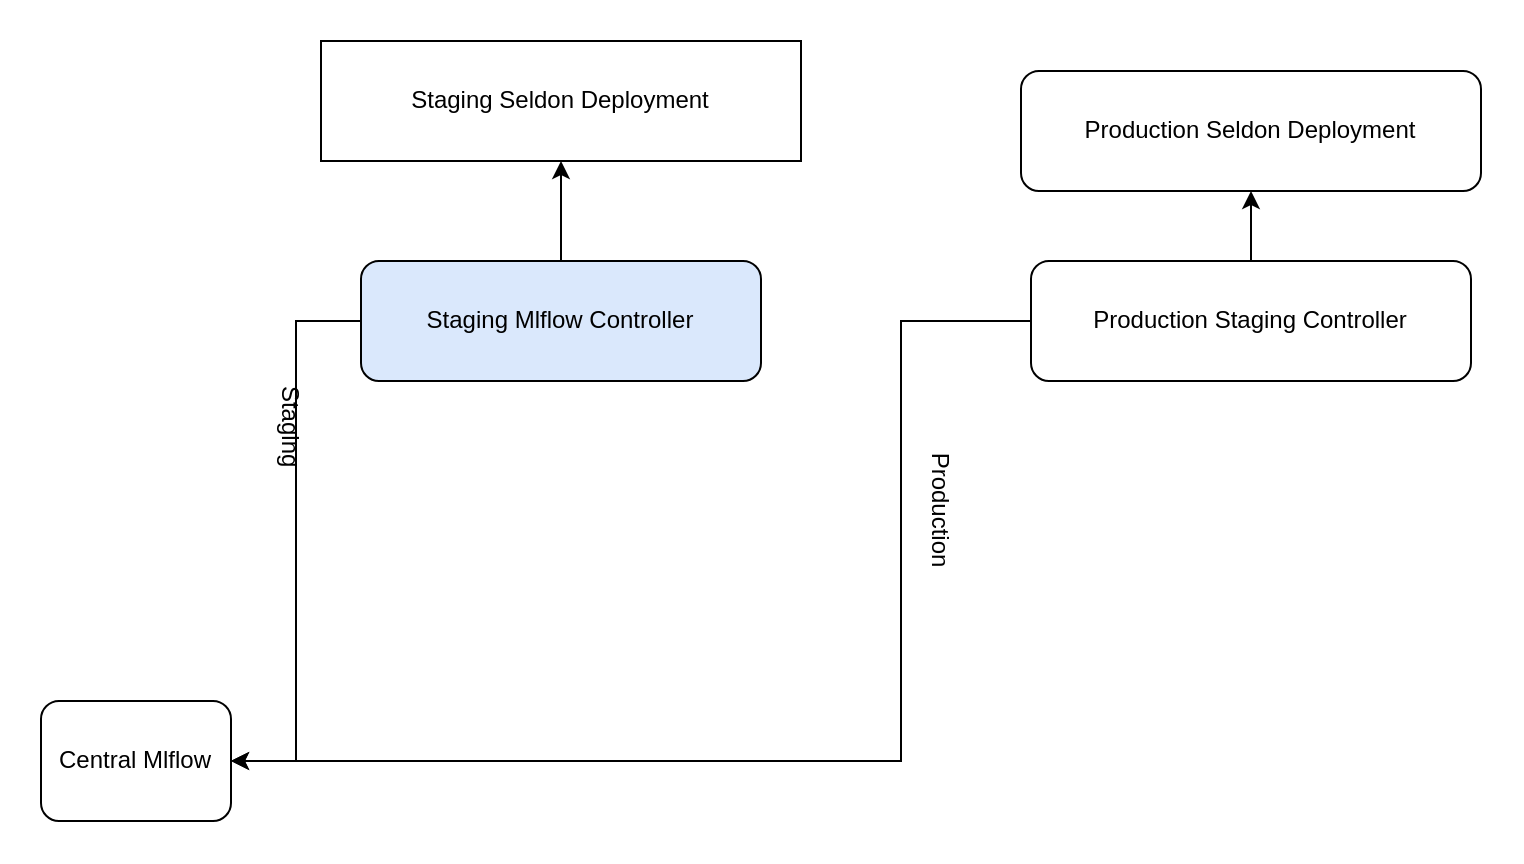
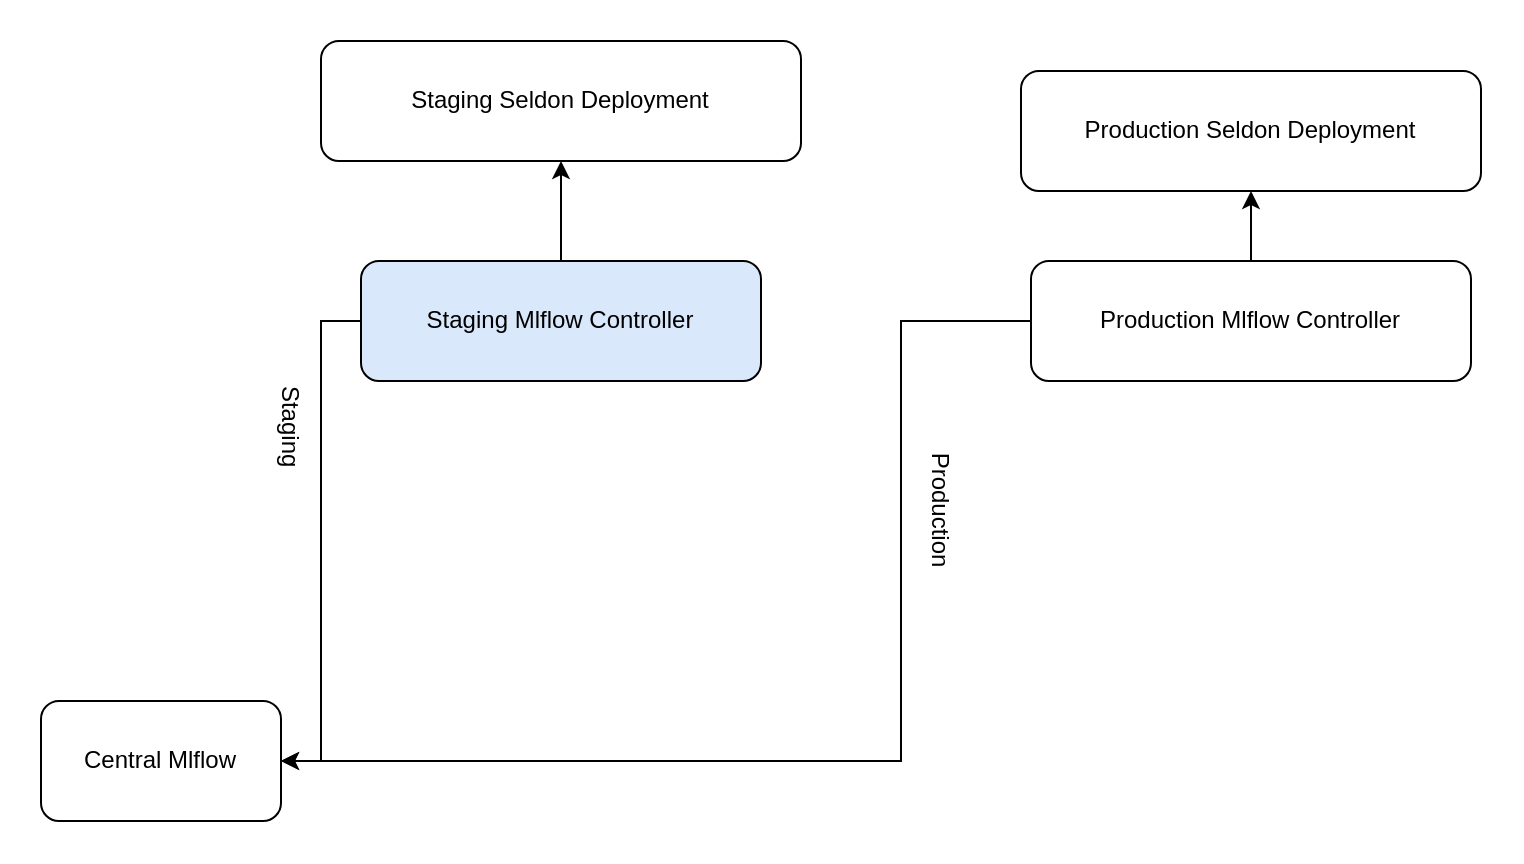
(561, 101) -> (561, 101)
(1251, 321) -> (1251, 321)
(136, 761) -> (161, 761)
